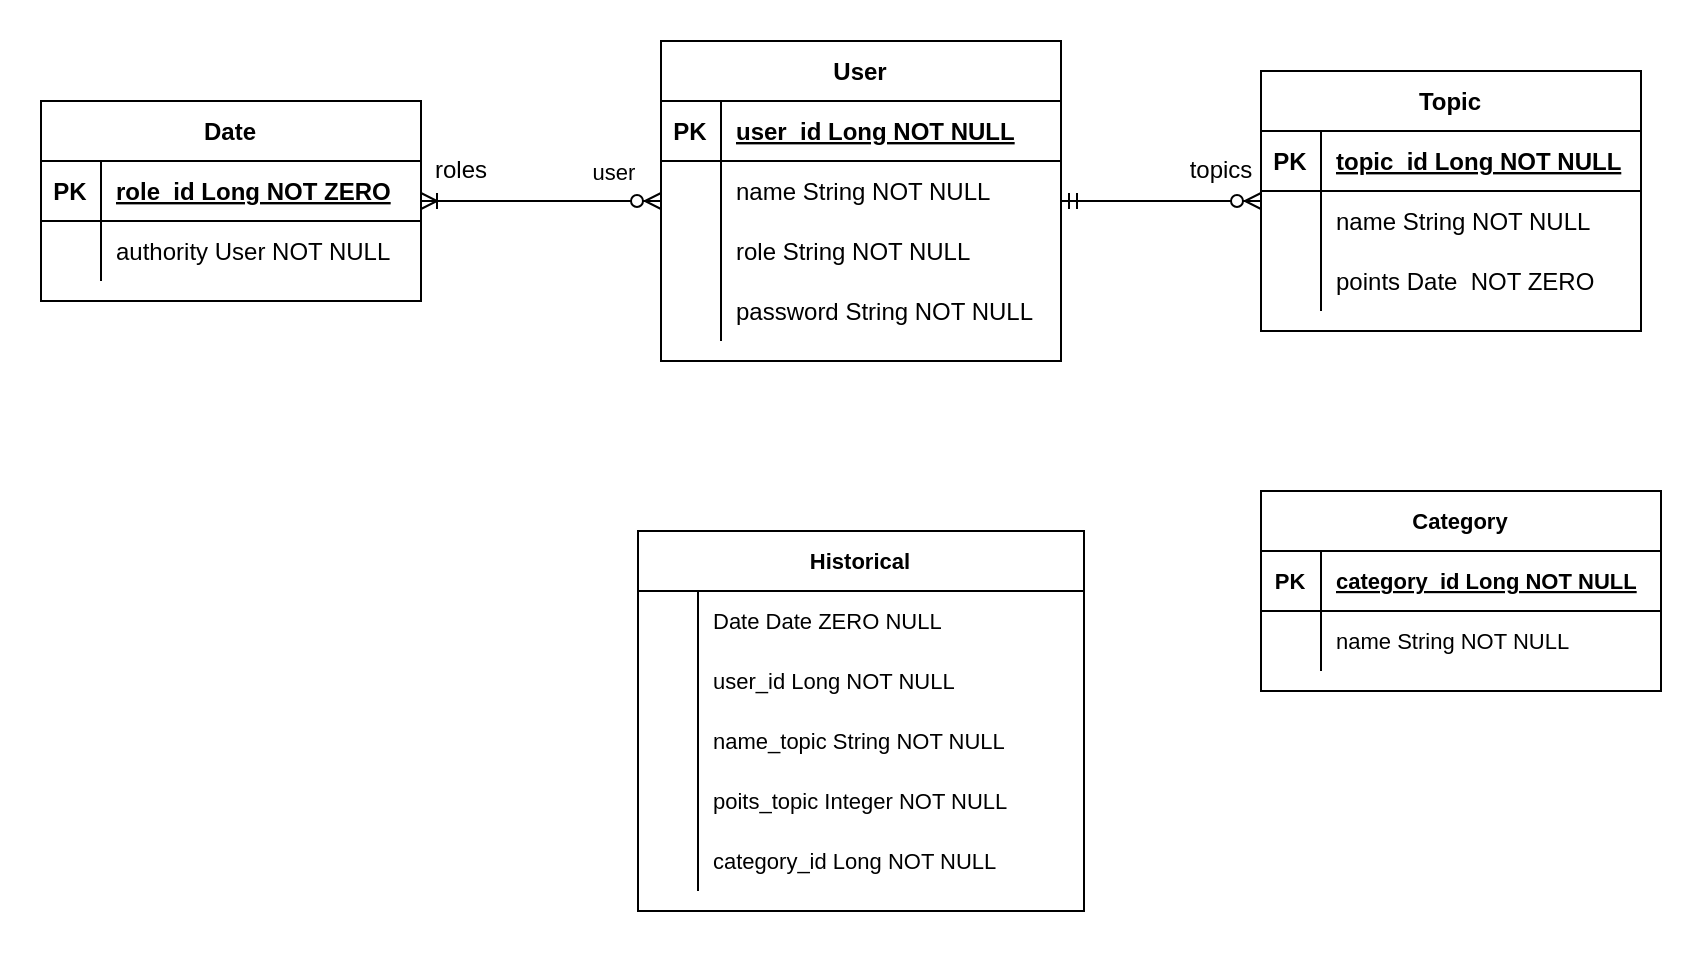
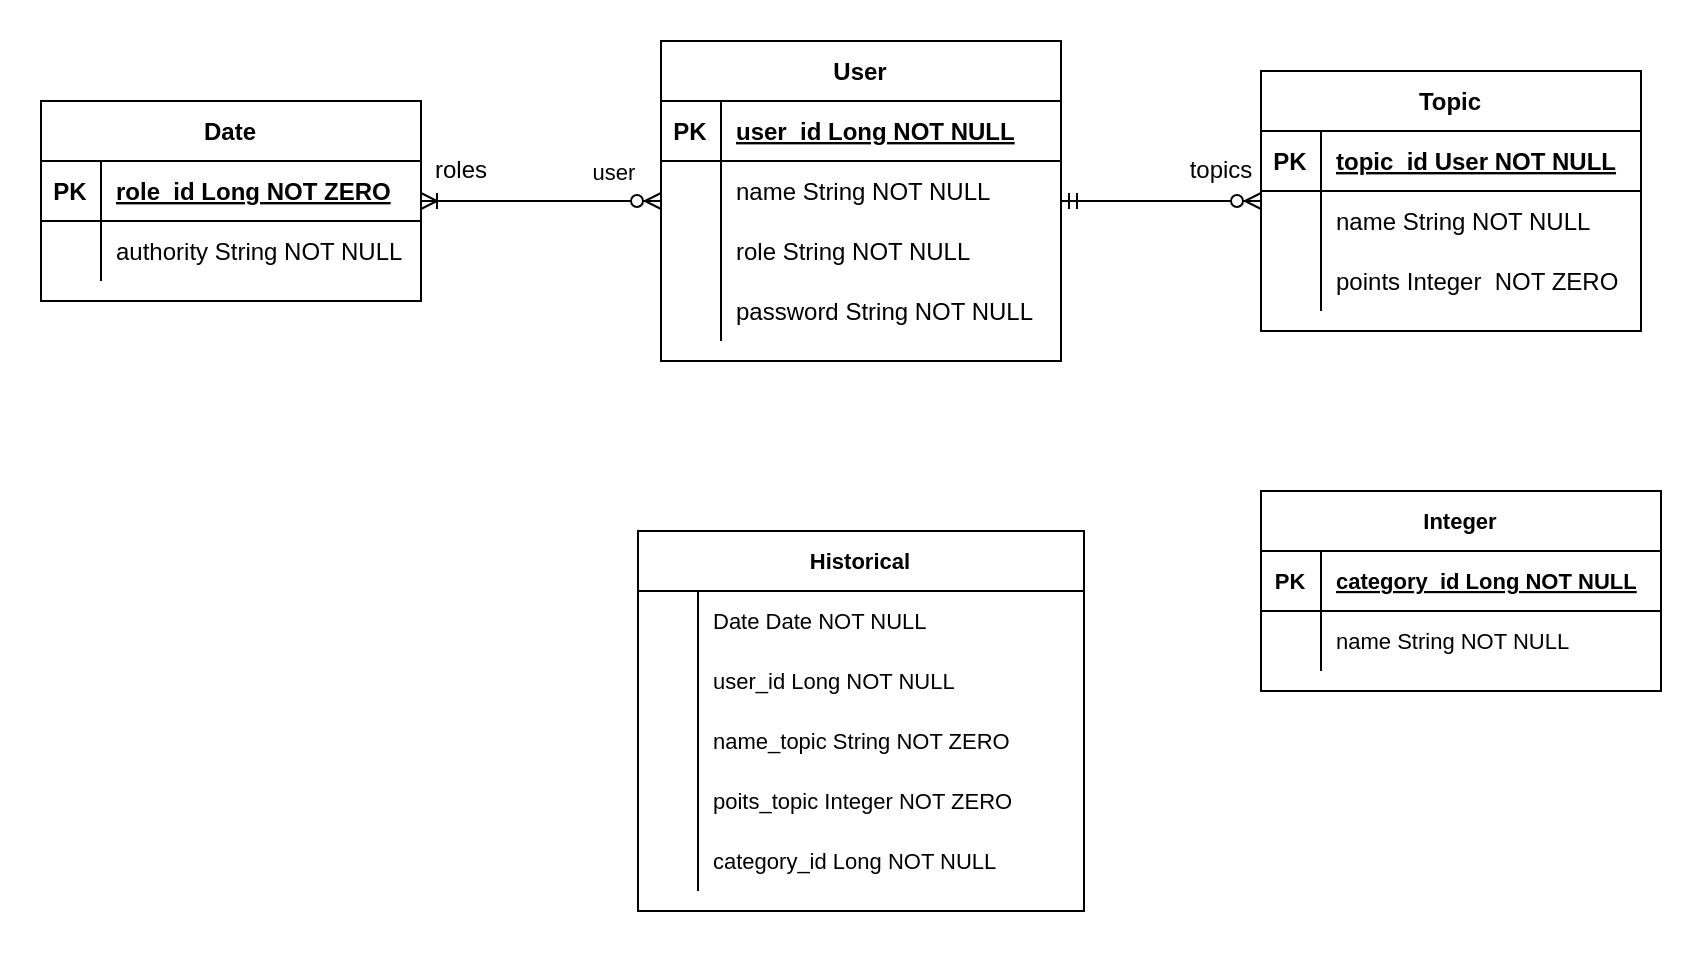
(1471, 162) -> (1471, 162)
(258, 252) -> (268, 252)
(1465, 282) -> (1485, 282)
(1460, 522) -> (1460, 522)
(821, 622) -> (815, 622)
(859, 742) -> (859, 742)
(871, 802) -> (871, 802)
